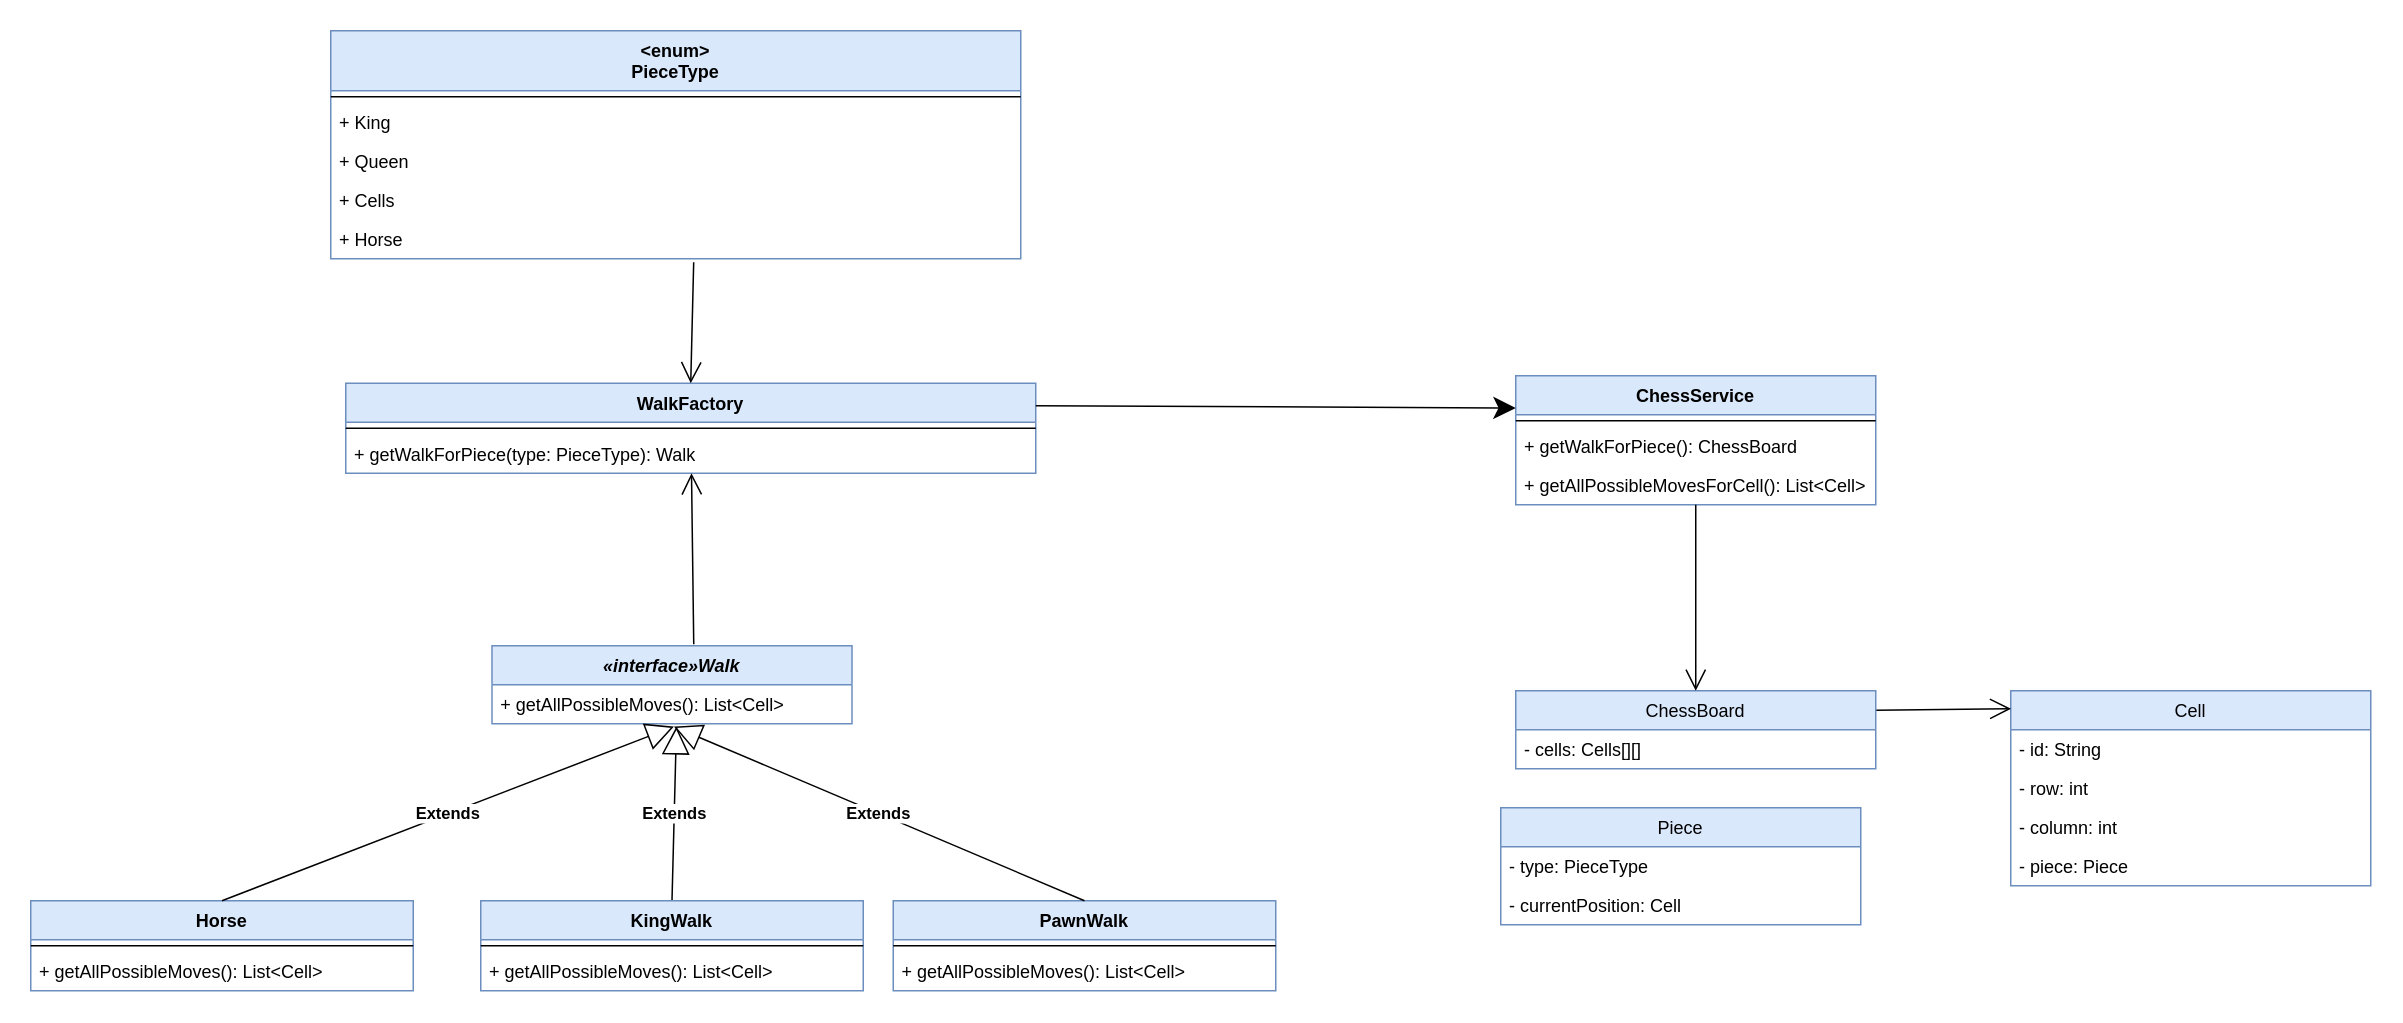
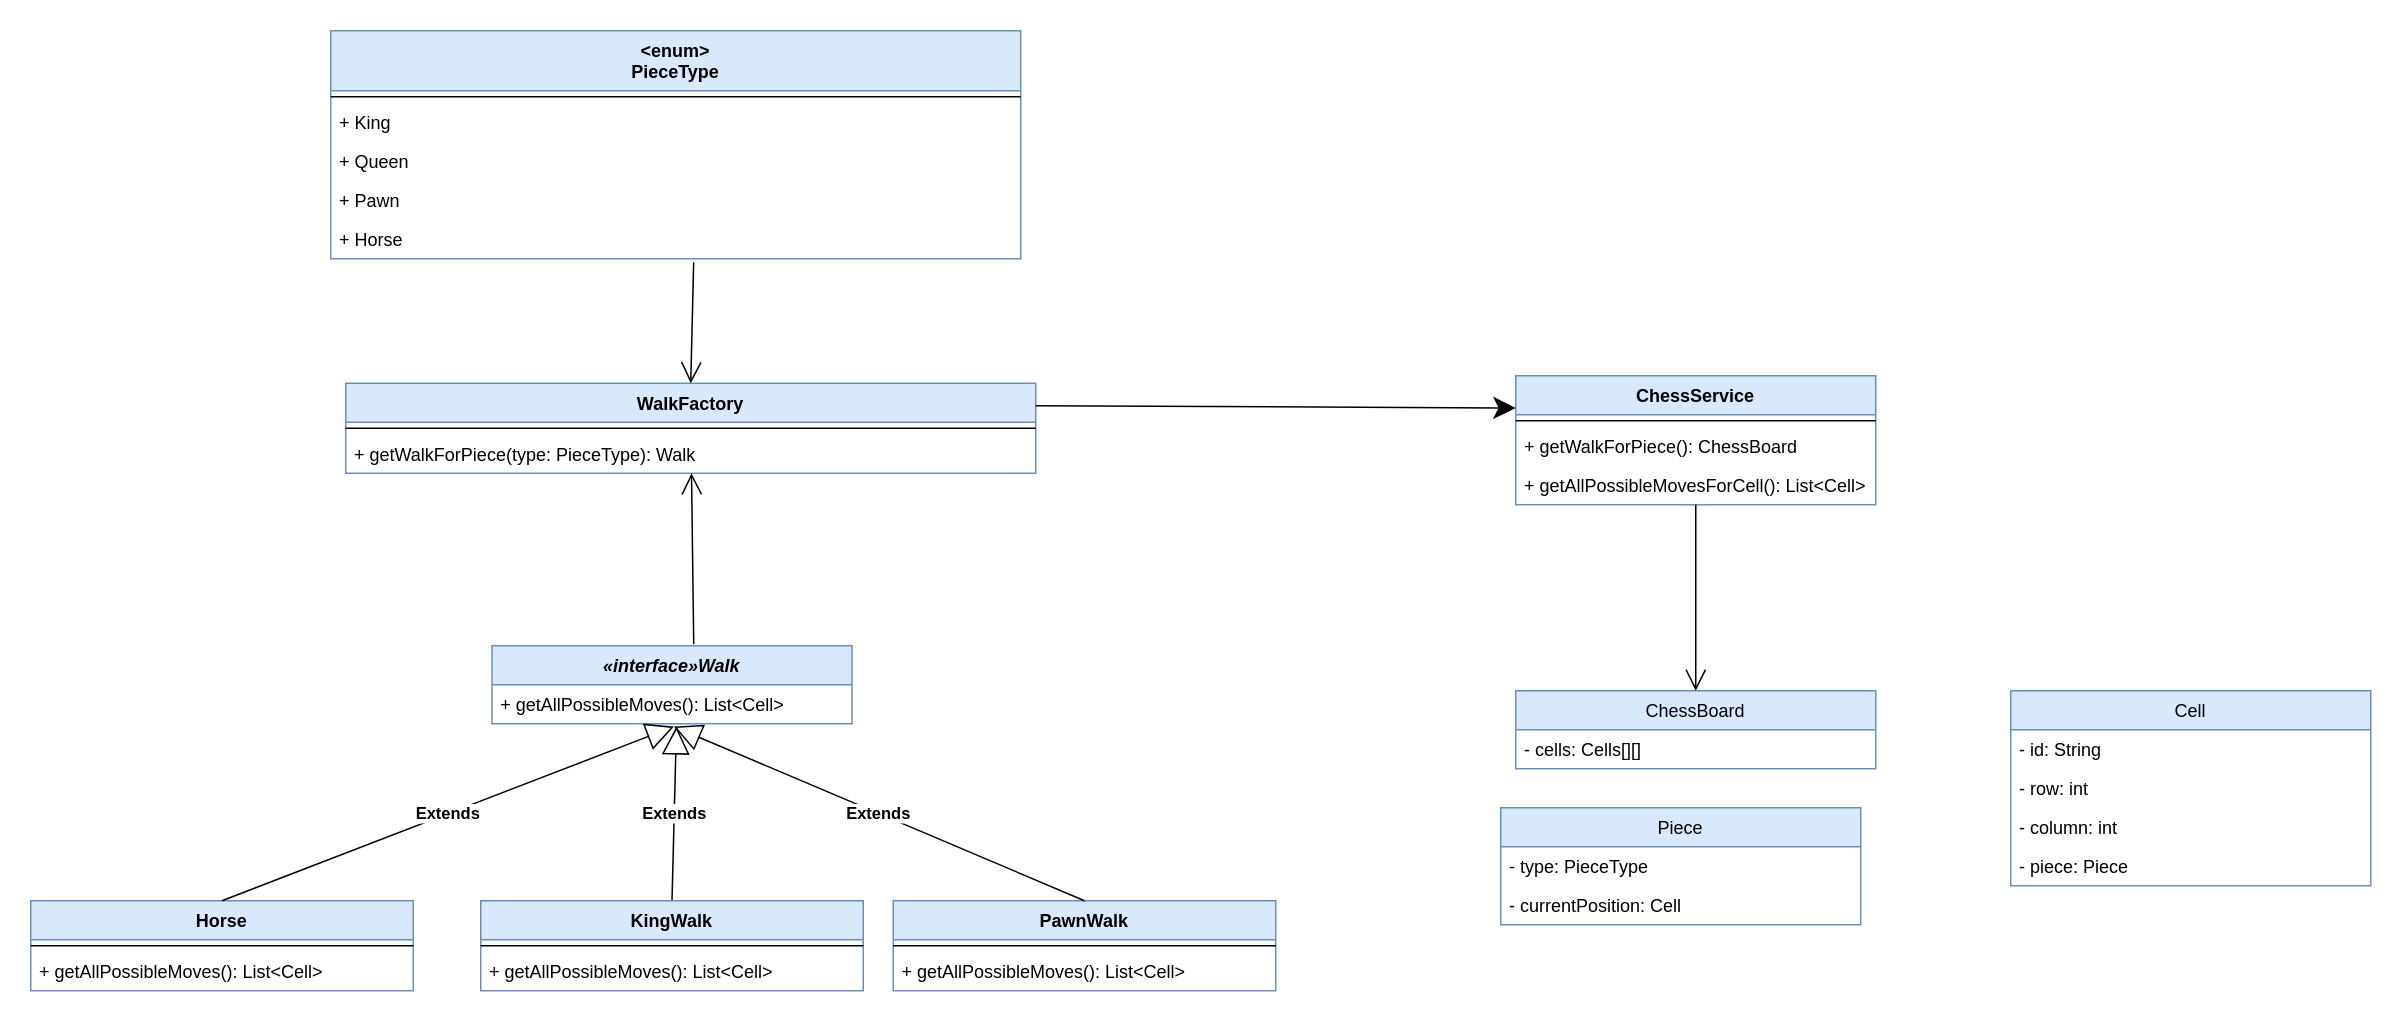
(367, 201) -> (367, 201)
(1942, 709) -> none
